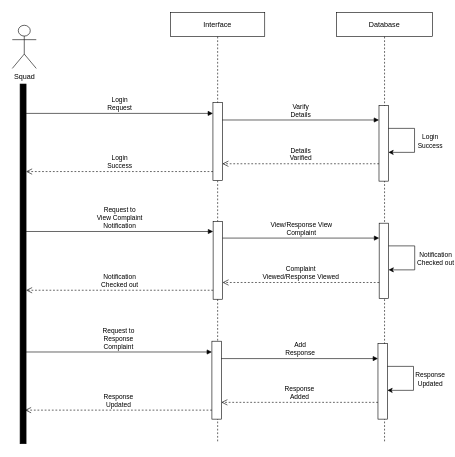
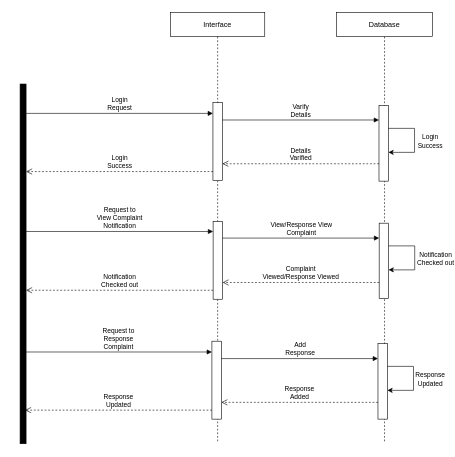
(24, 47) -> none
